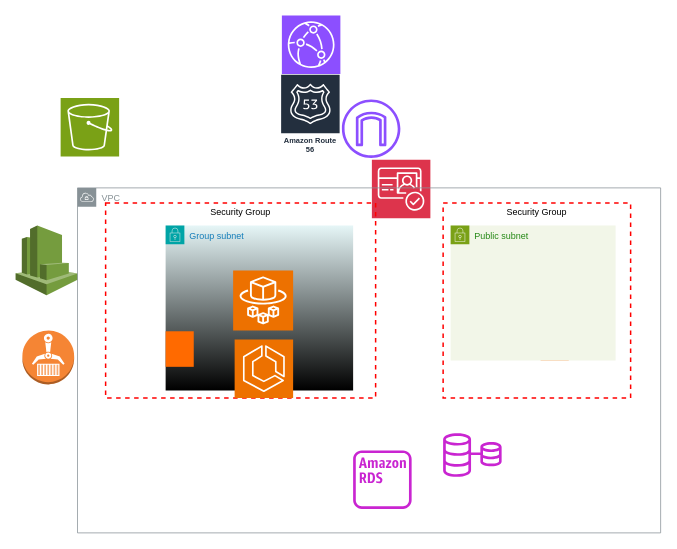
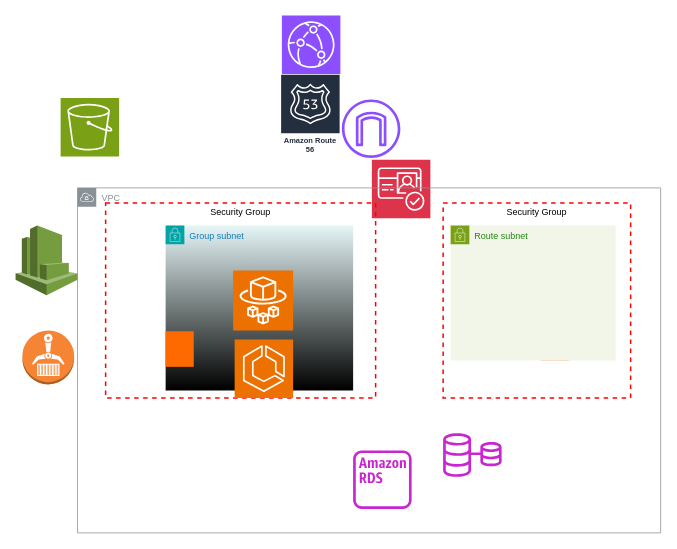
(504, 236) -> (503, 236)
